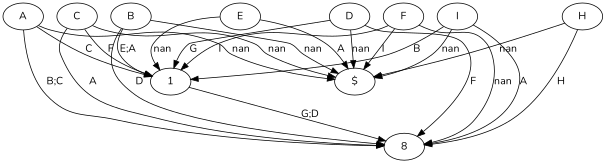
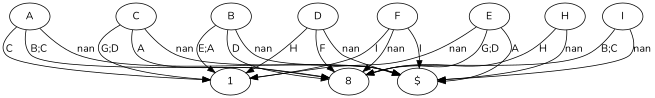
(111, 49) -> (110, 49)
(194, 49) -> (294, 49)
(337, 64) -> none
(524, 82) -> (610, 49)
(284, 113) -> (464, 60)
